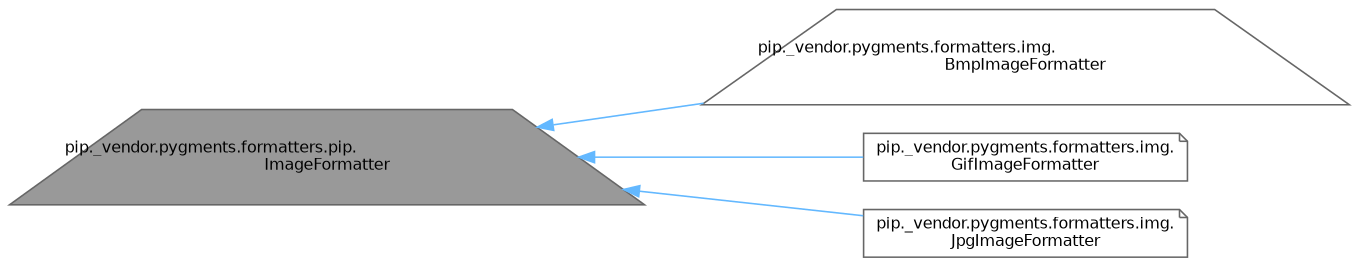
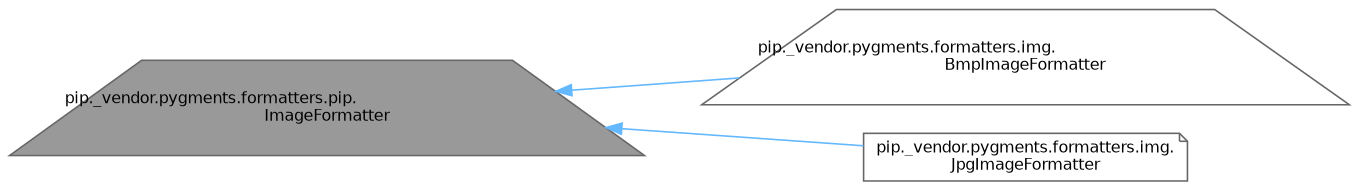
(1026, 157) -> none
